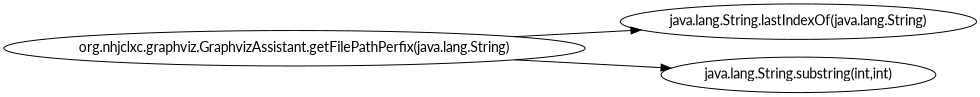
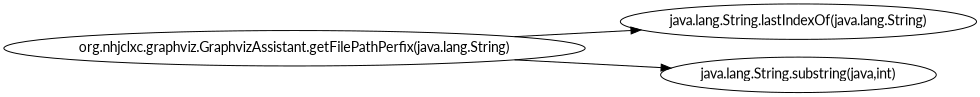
(798, 75) -> (798, 75)
